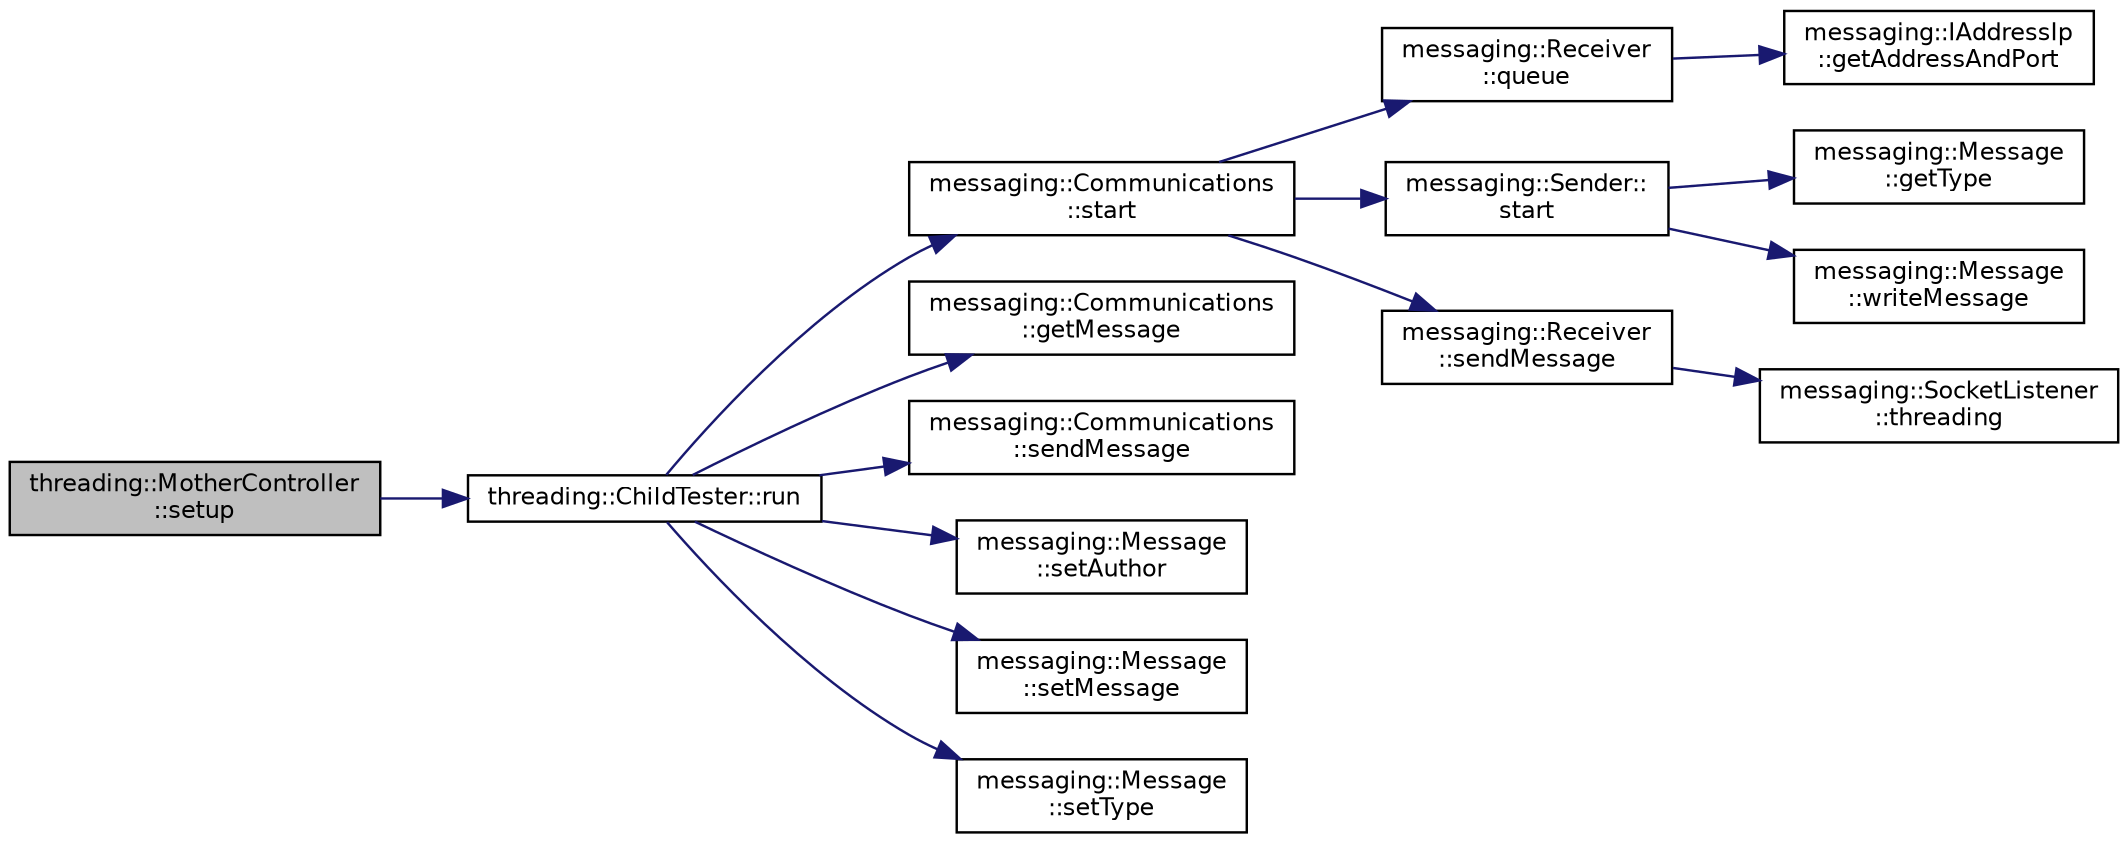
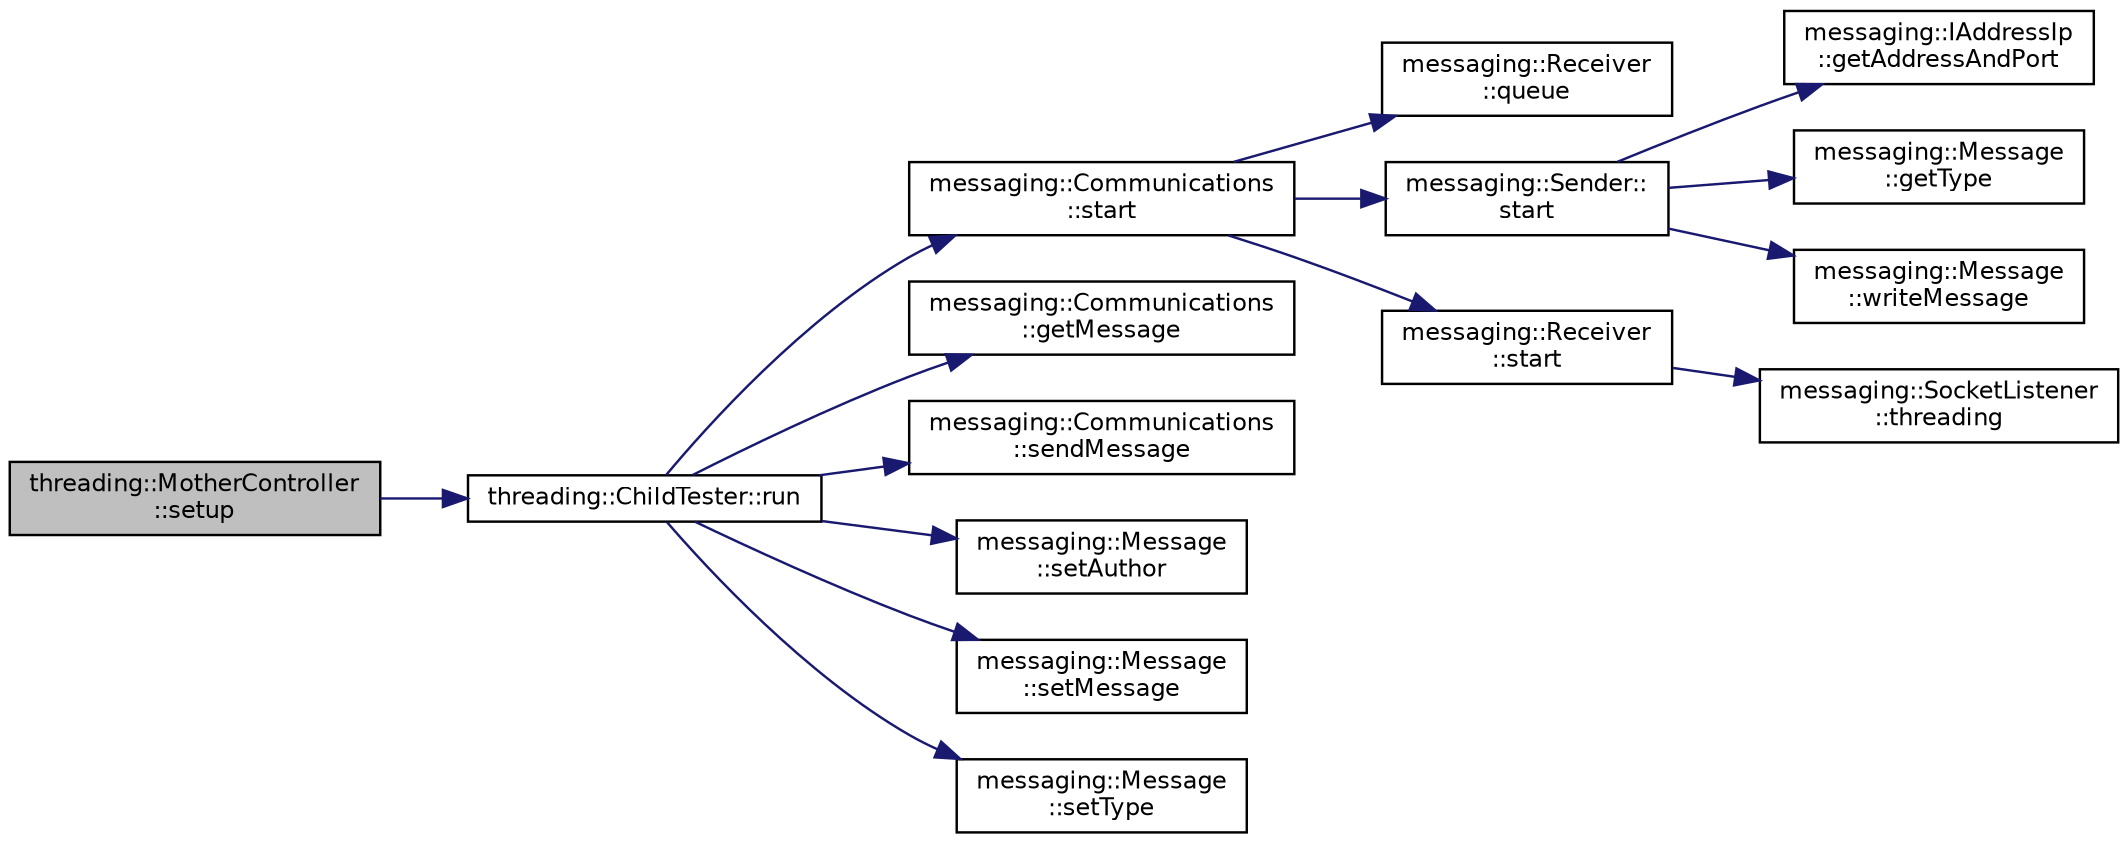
(1716, 57) -> (1708, 126)
(1527, 347) -> (1527, 347)
